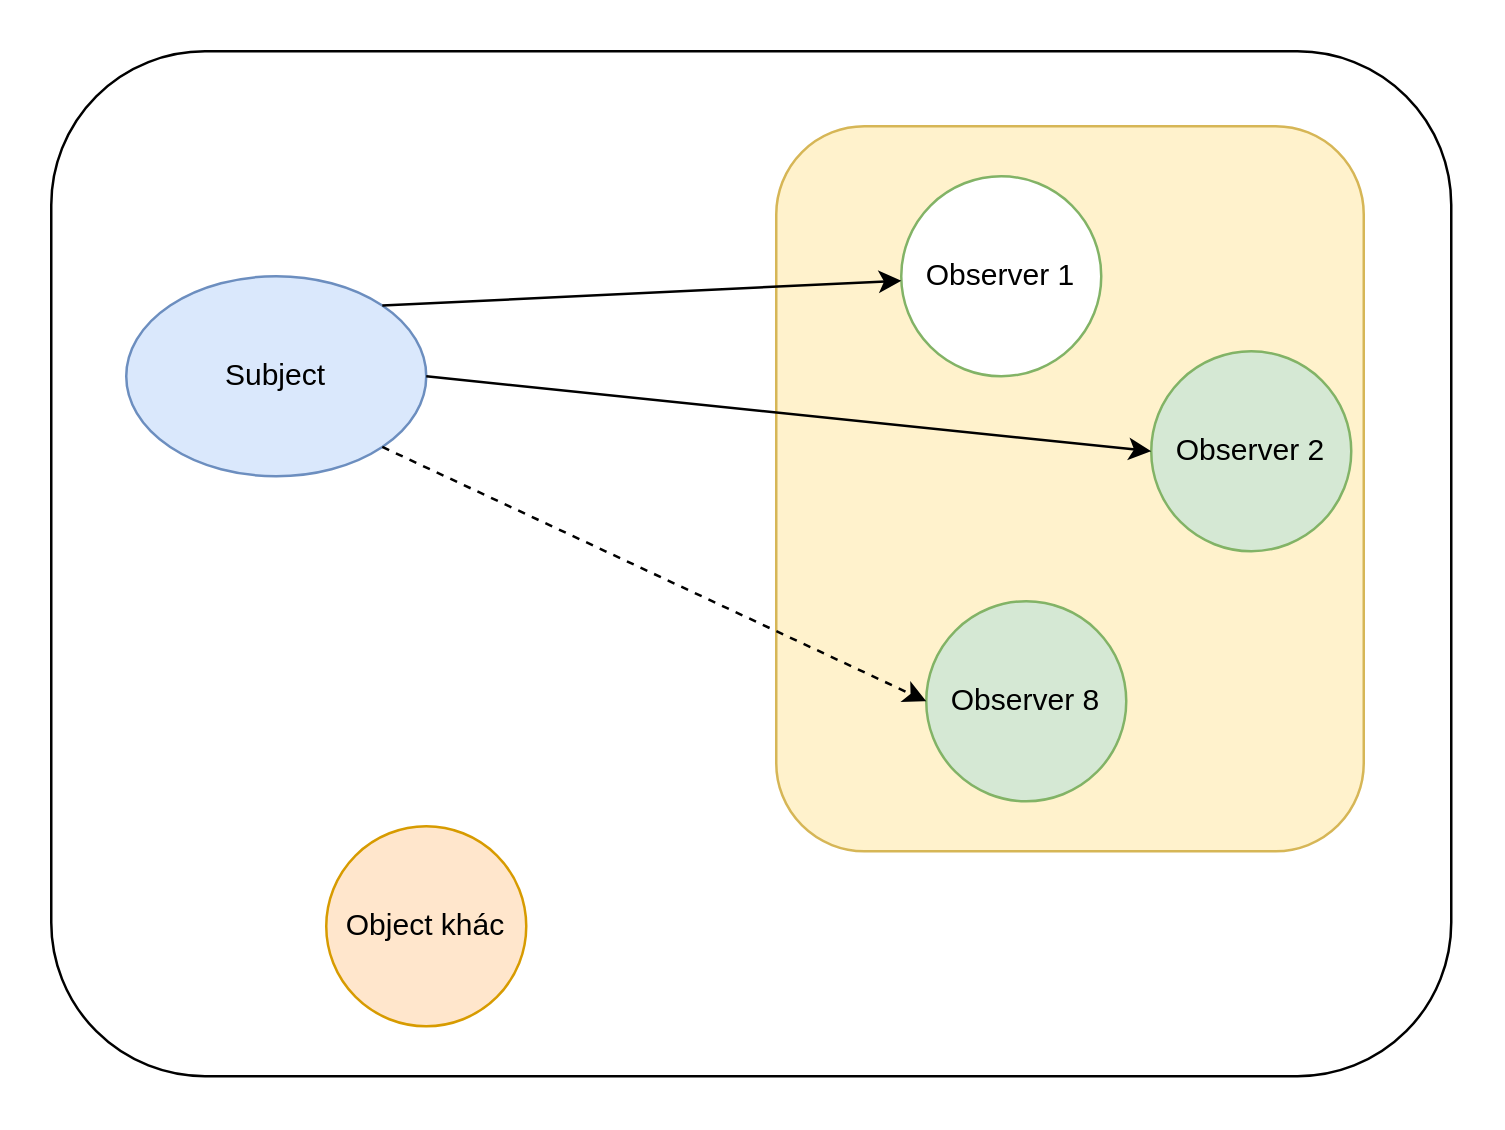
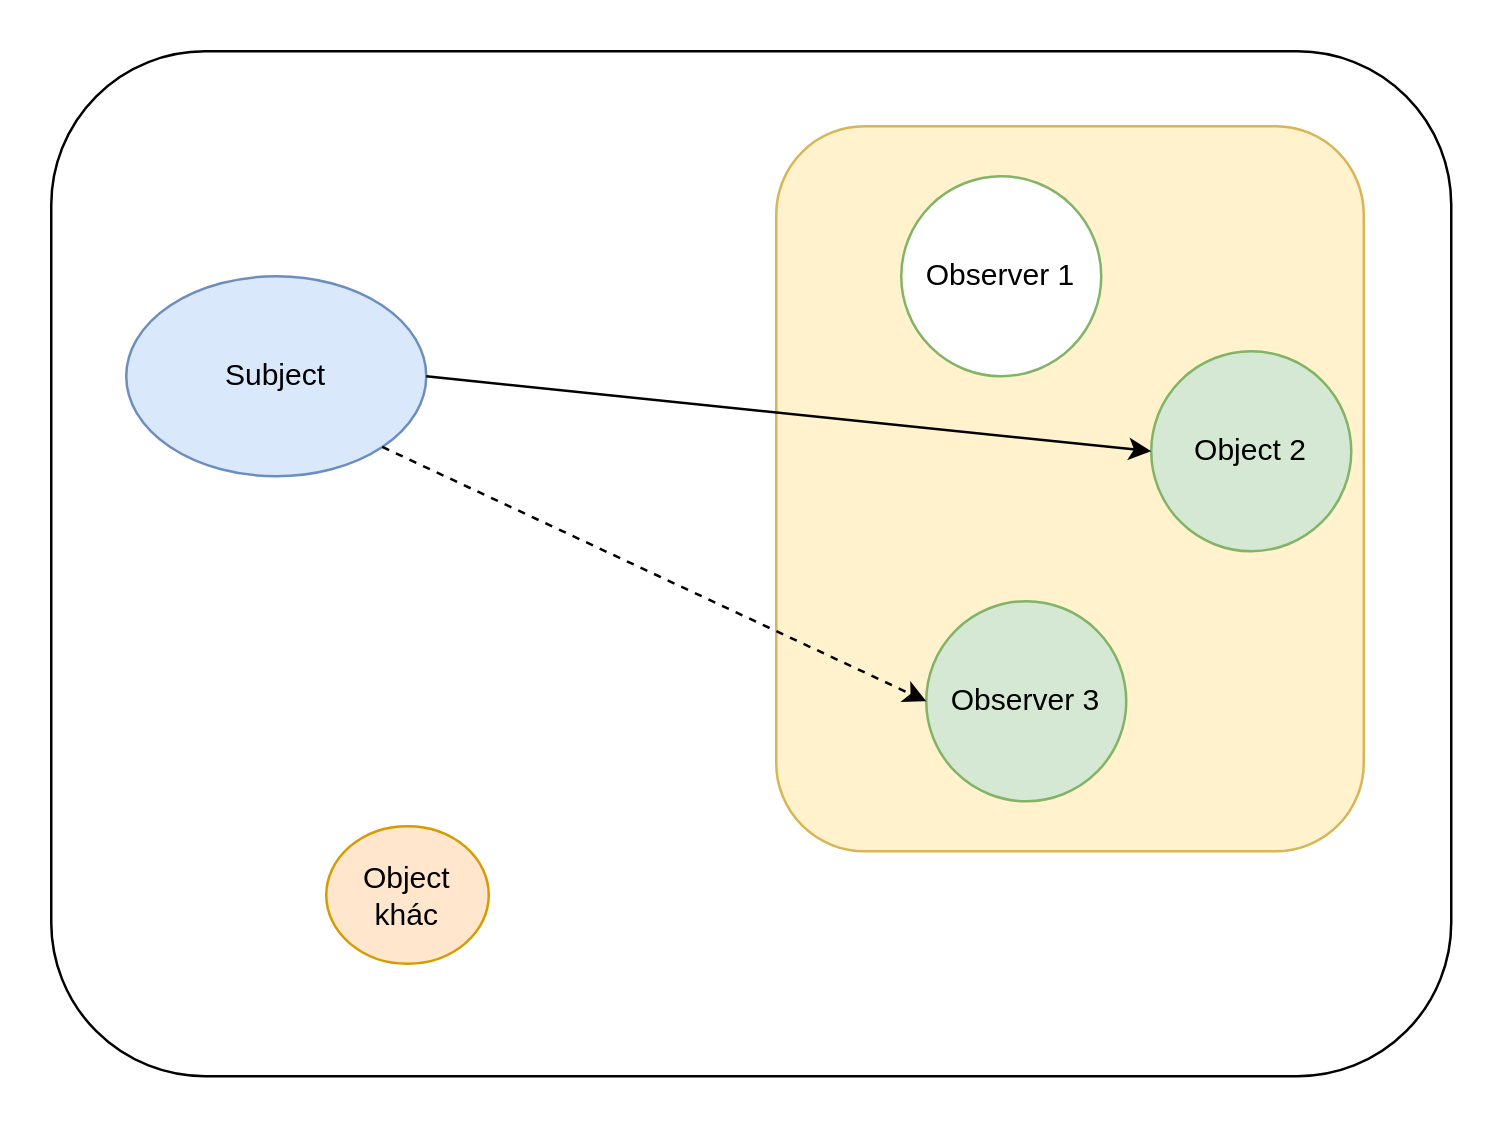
(633, 294) -> none
(1251, 451) -> (1251, 451)
(1026, 701) -> (1026, 701)
(426, 926) -> (408, 895)
